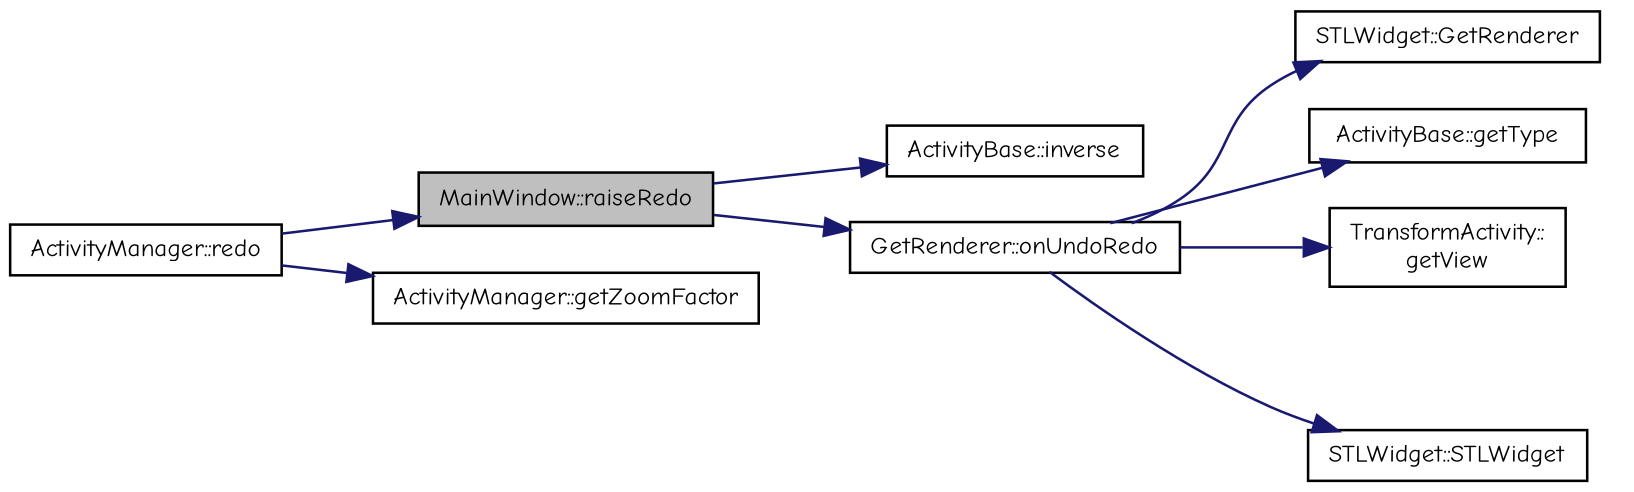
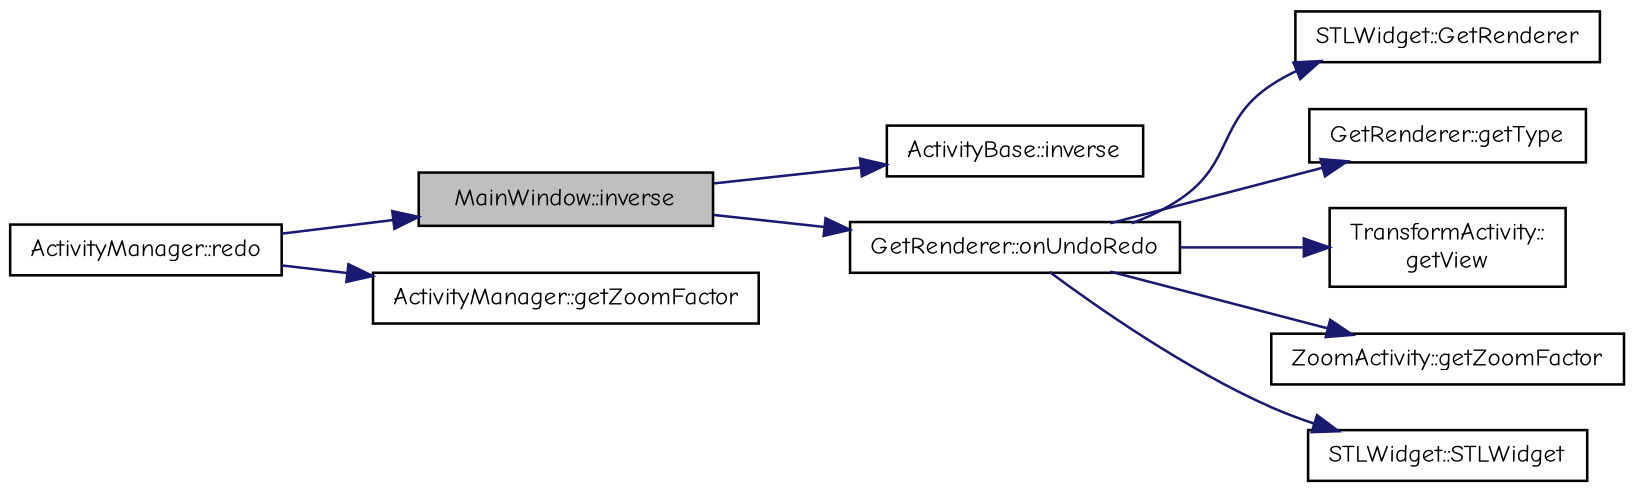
(1448, 136) -> (1448, 136)
(566, 199) -> (566, 199)
none -> (1448, 359)
